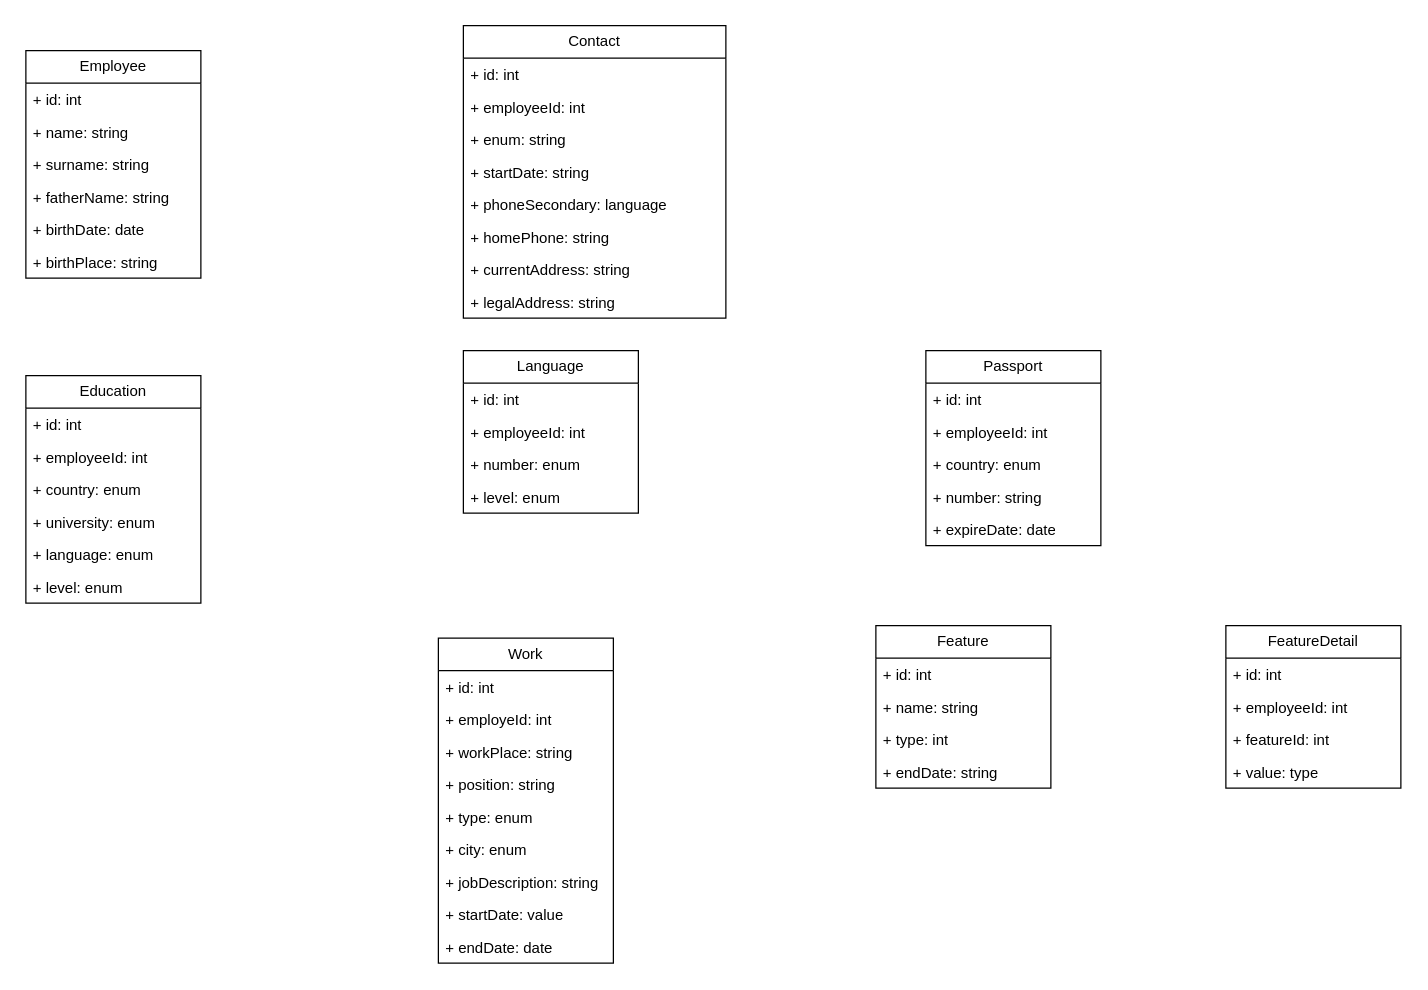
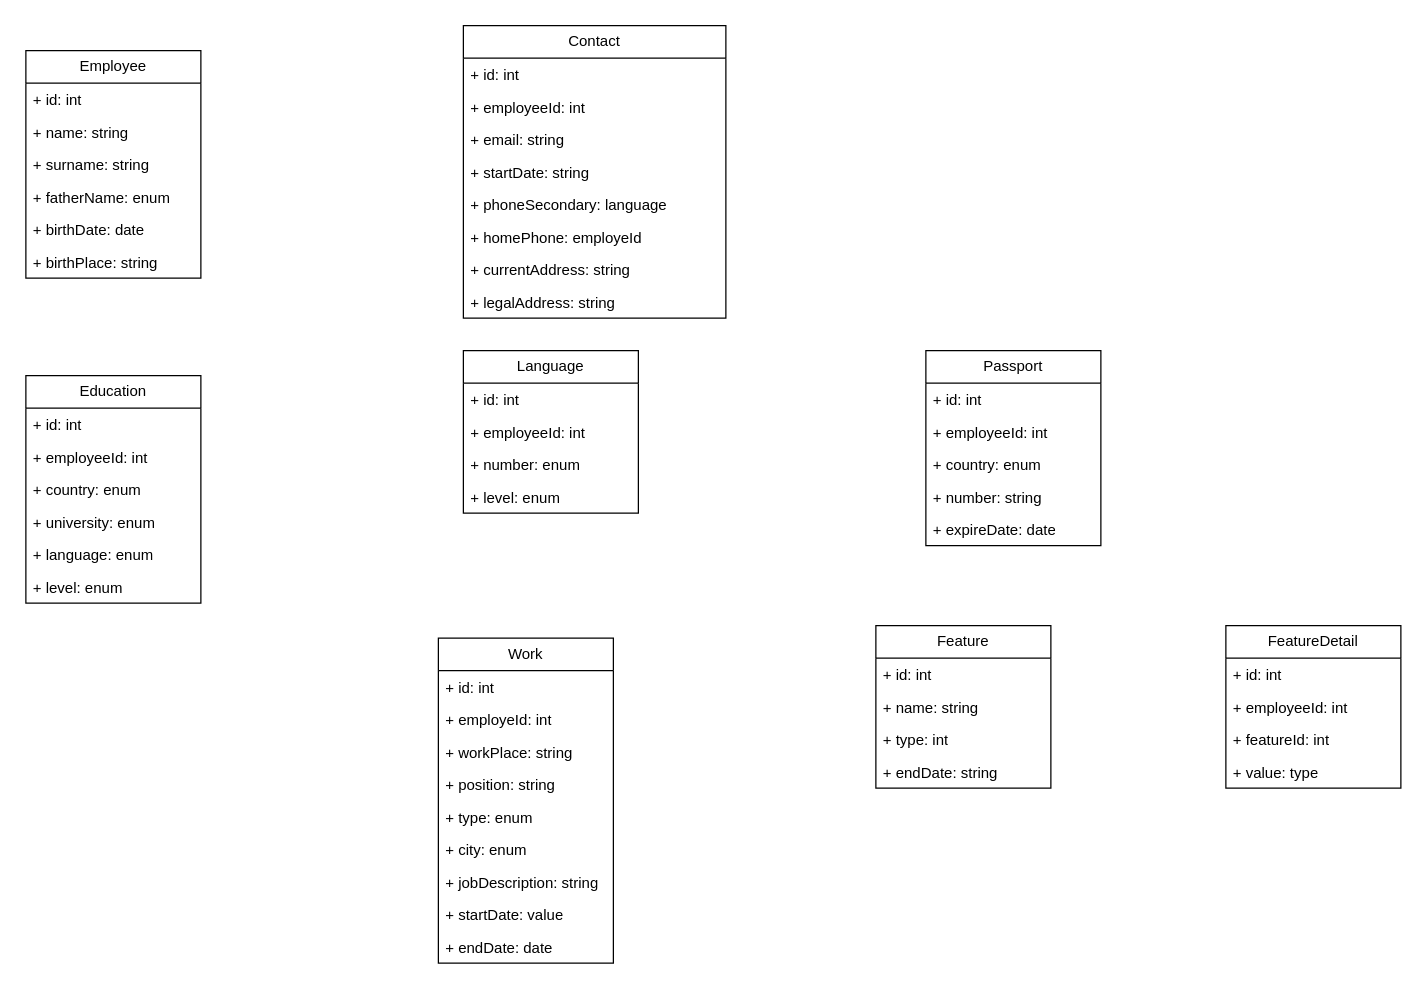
(522, 141) -> (522, 141)
(109, 198) -> (103, 198)
(543, 238) -> (555, 238)
